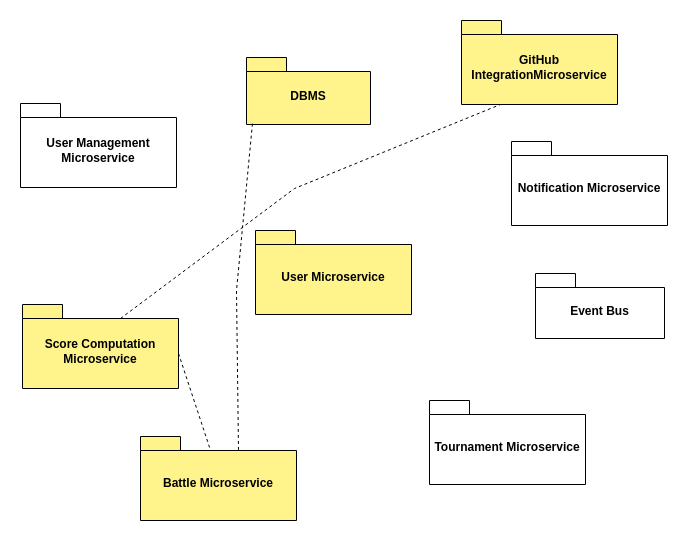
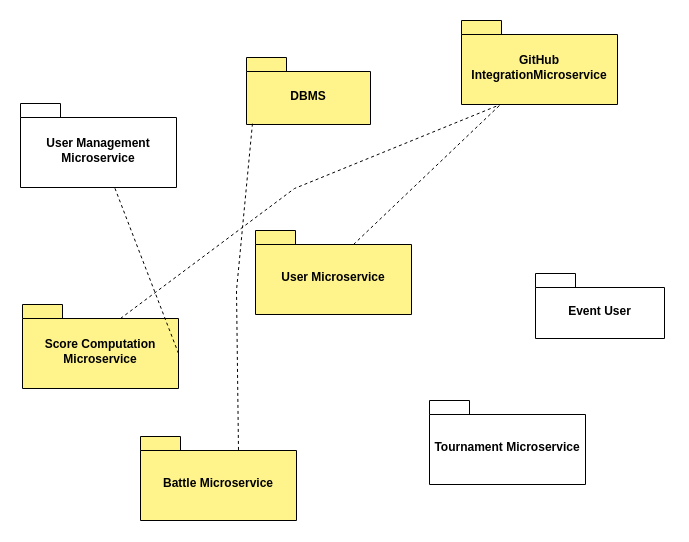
none -> (426, 176)
(590, 184) -> none
(600, 312) -> (600, 312)
(194, 401) -> (147, 271)
